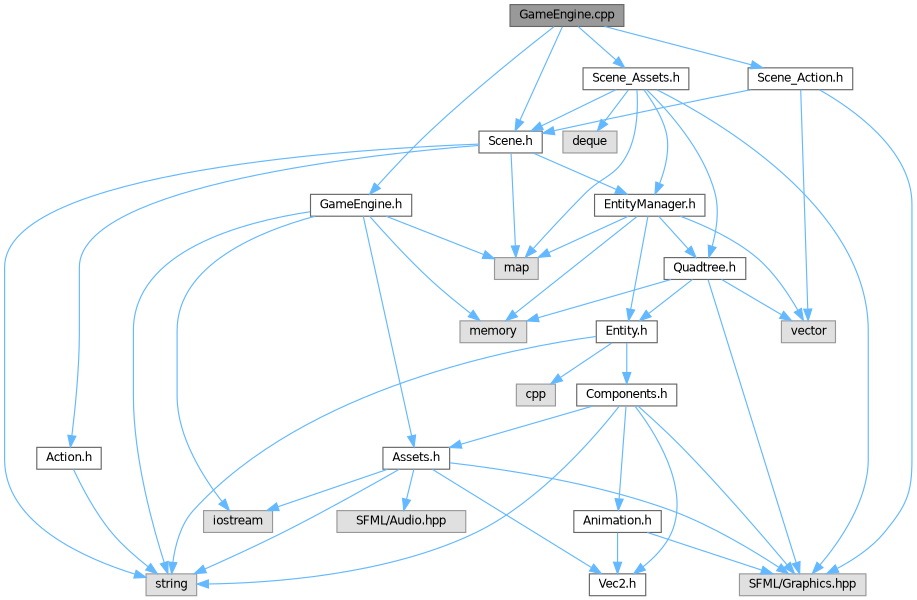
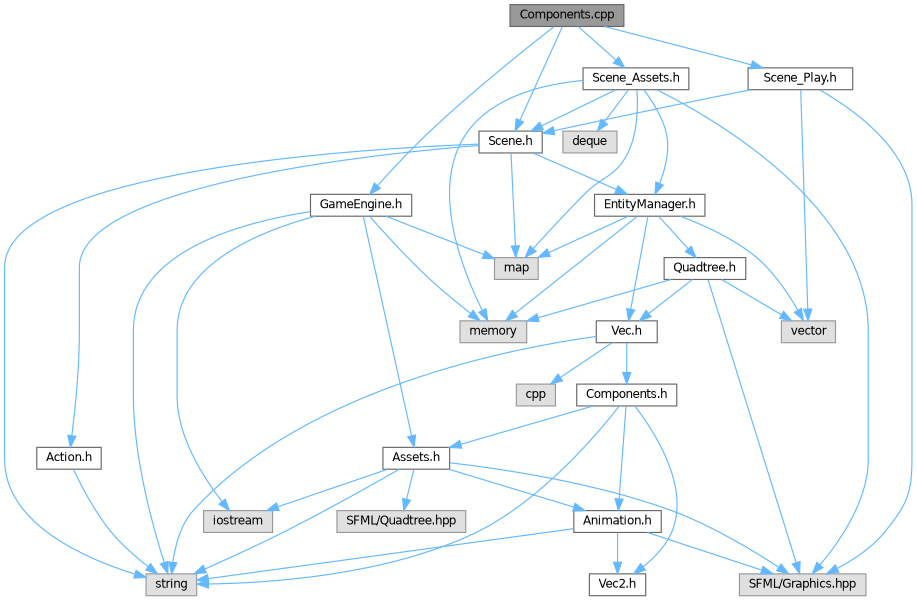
(567, 16) -> (567, 16)
(800, 79) -> (800, 79)
(702, 160) -> (455, 158)
(627, 332) -> (627, 332)
(715, 483) -> none
(516, 521) -> (511, 488)
(401, 522) -> (401, 522)
none -> (391, 554)
